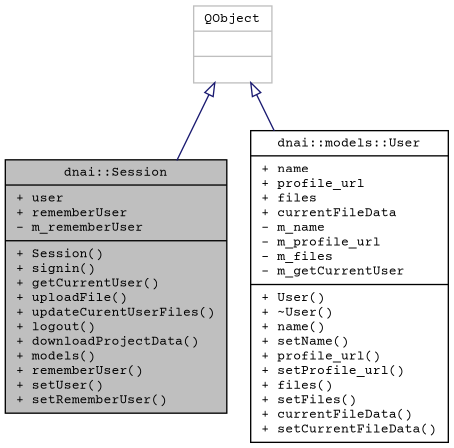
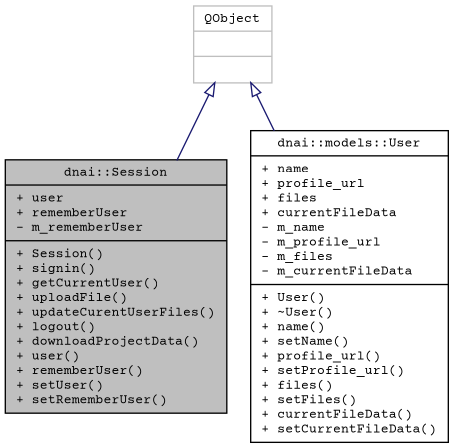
(334, 271) -> (338, 271)
(56, 355) -> (48, 355)
